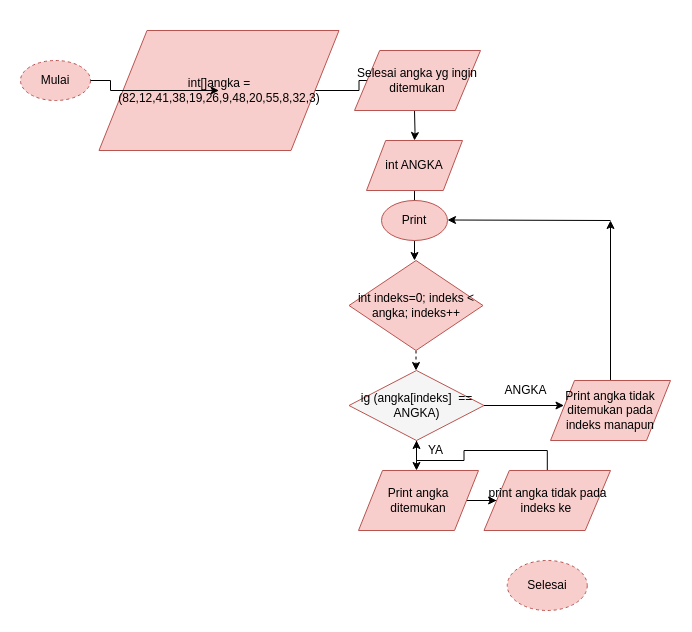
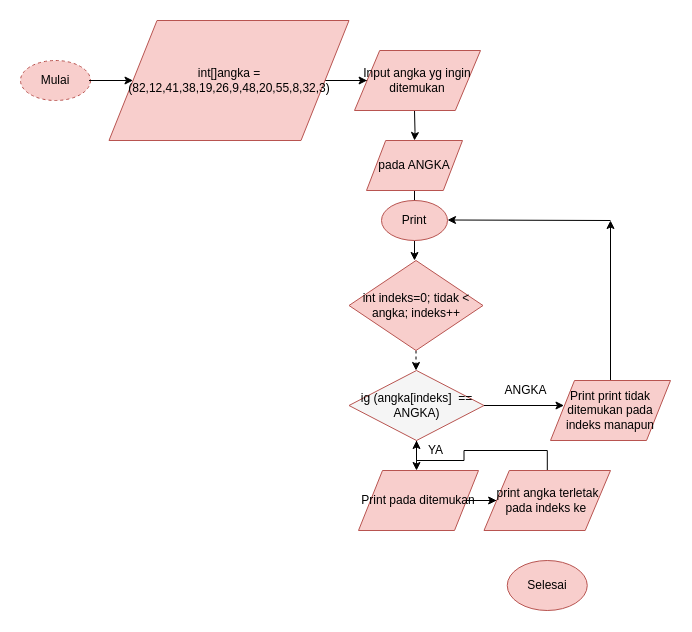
(418, 81) -> (418, 81)
(219, 91) -> (229, 81)
(415, 166) -> (415, 166)
(417, 306) -> (417, 306)
(611, 411) -> (611, 411)
(419, 501) -> (419, 501)
(548, 501) -> (548, 501)
(547, 586) -> (547, 586)
